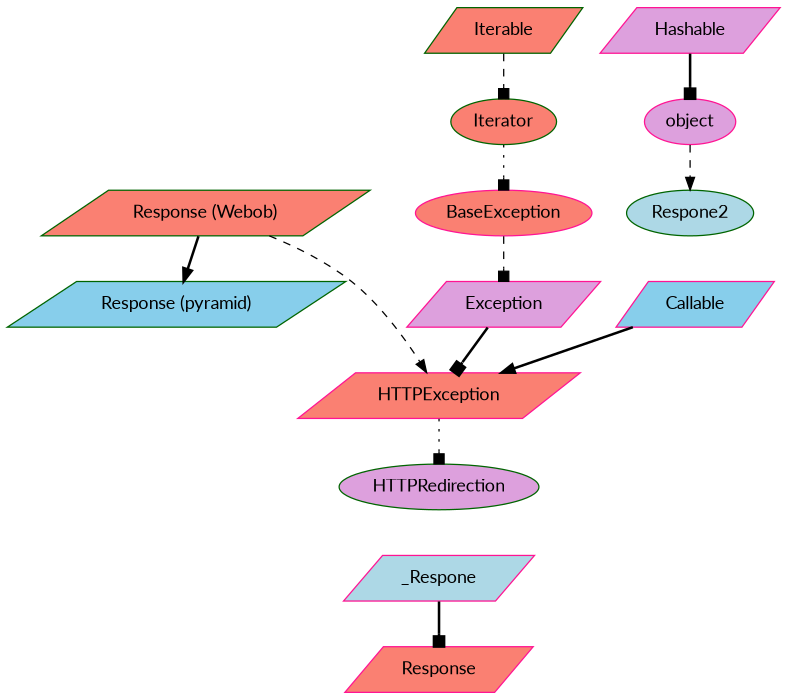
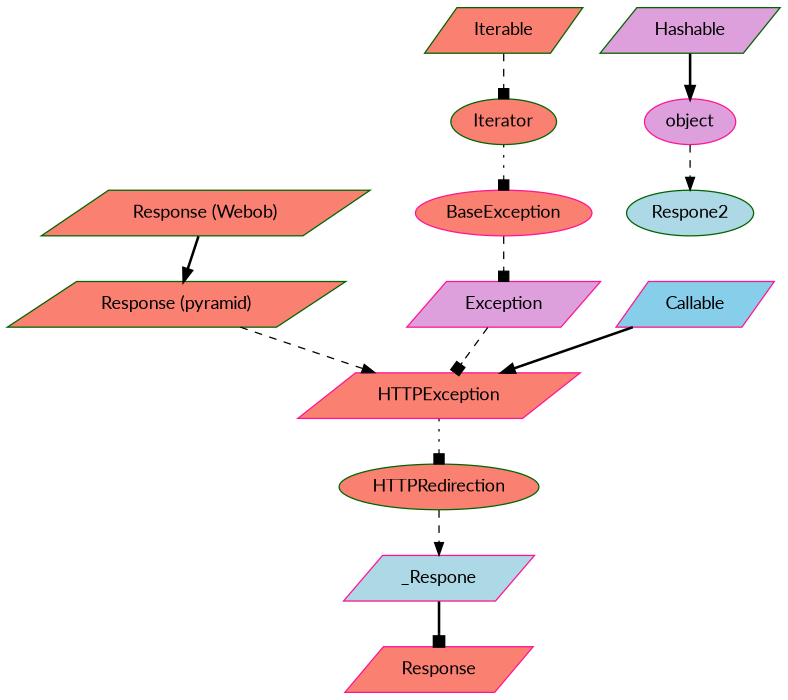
(690, 30) -> (690, 30)
(690, 70) -> (690, 70)
(356, 285) -> (301, 348)
(177, 304) -> (177, 304)
(475, 345) -> (475, 345)
(439, 487) -> (439, 487)
none -> (439, 526)
